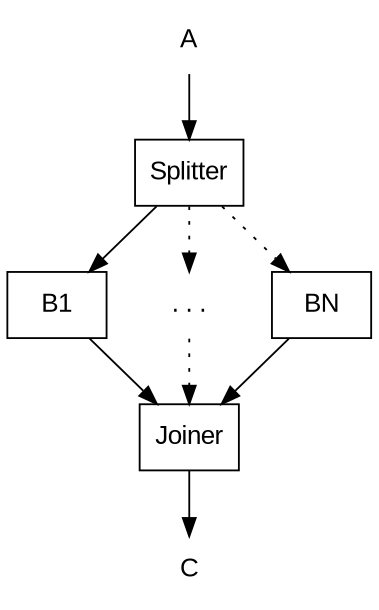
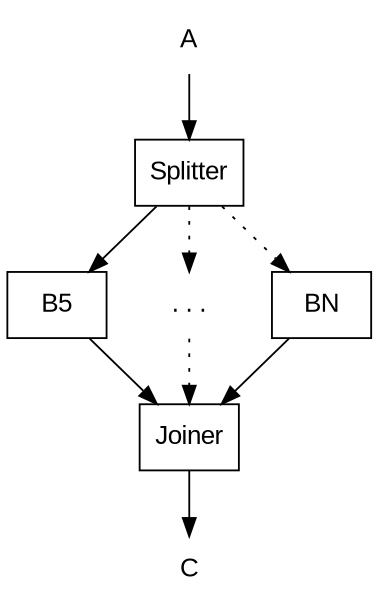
(57, 305) -> (57, 305)
